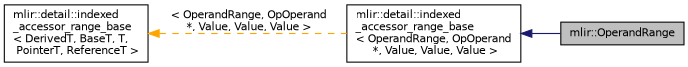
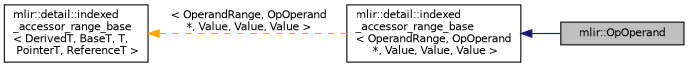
(622, 33) -> (622, 33)
